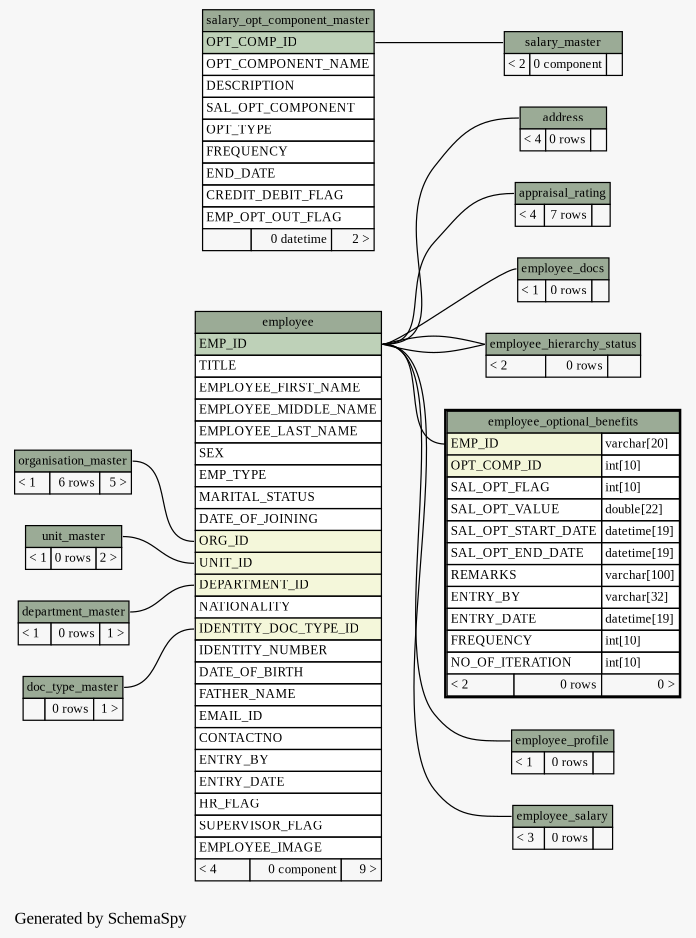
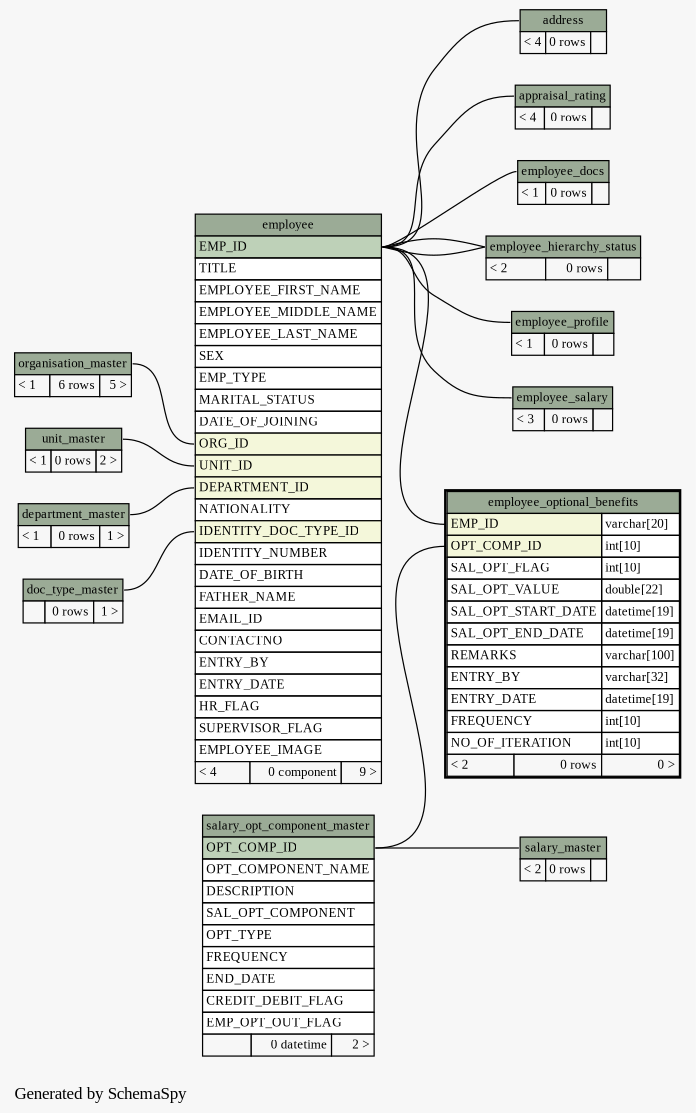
(568, 64) -> (568, 869)
(569, 215) -> (569, 117)
none -> (411, 697)
